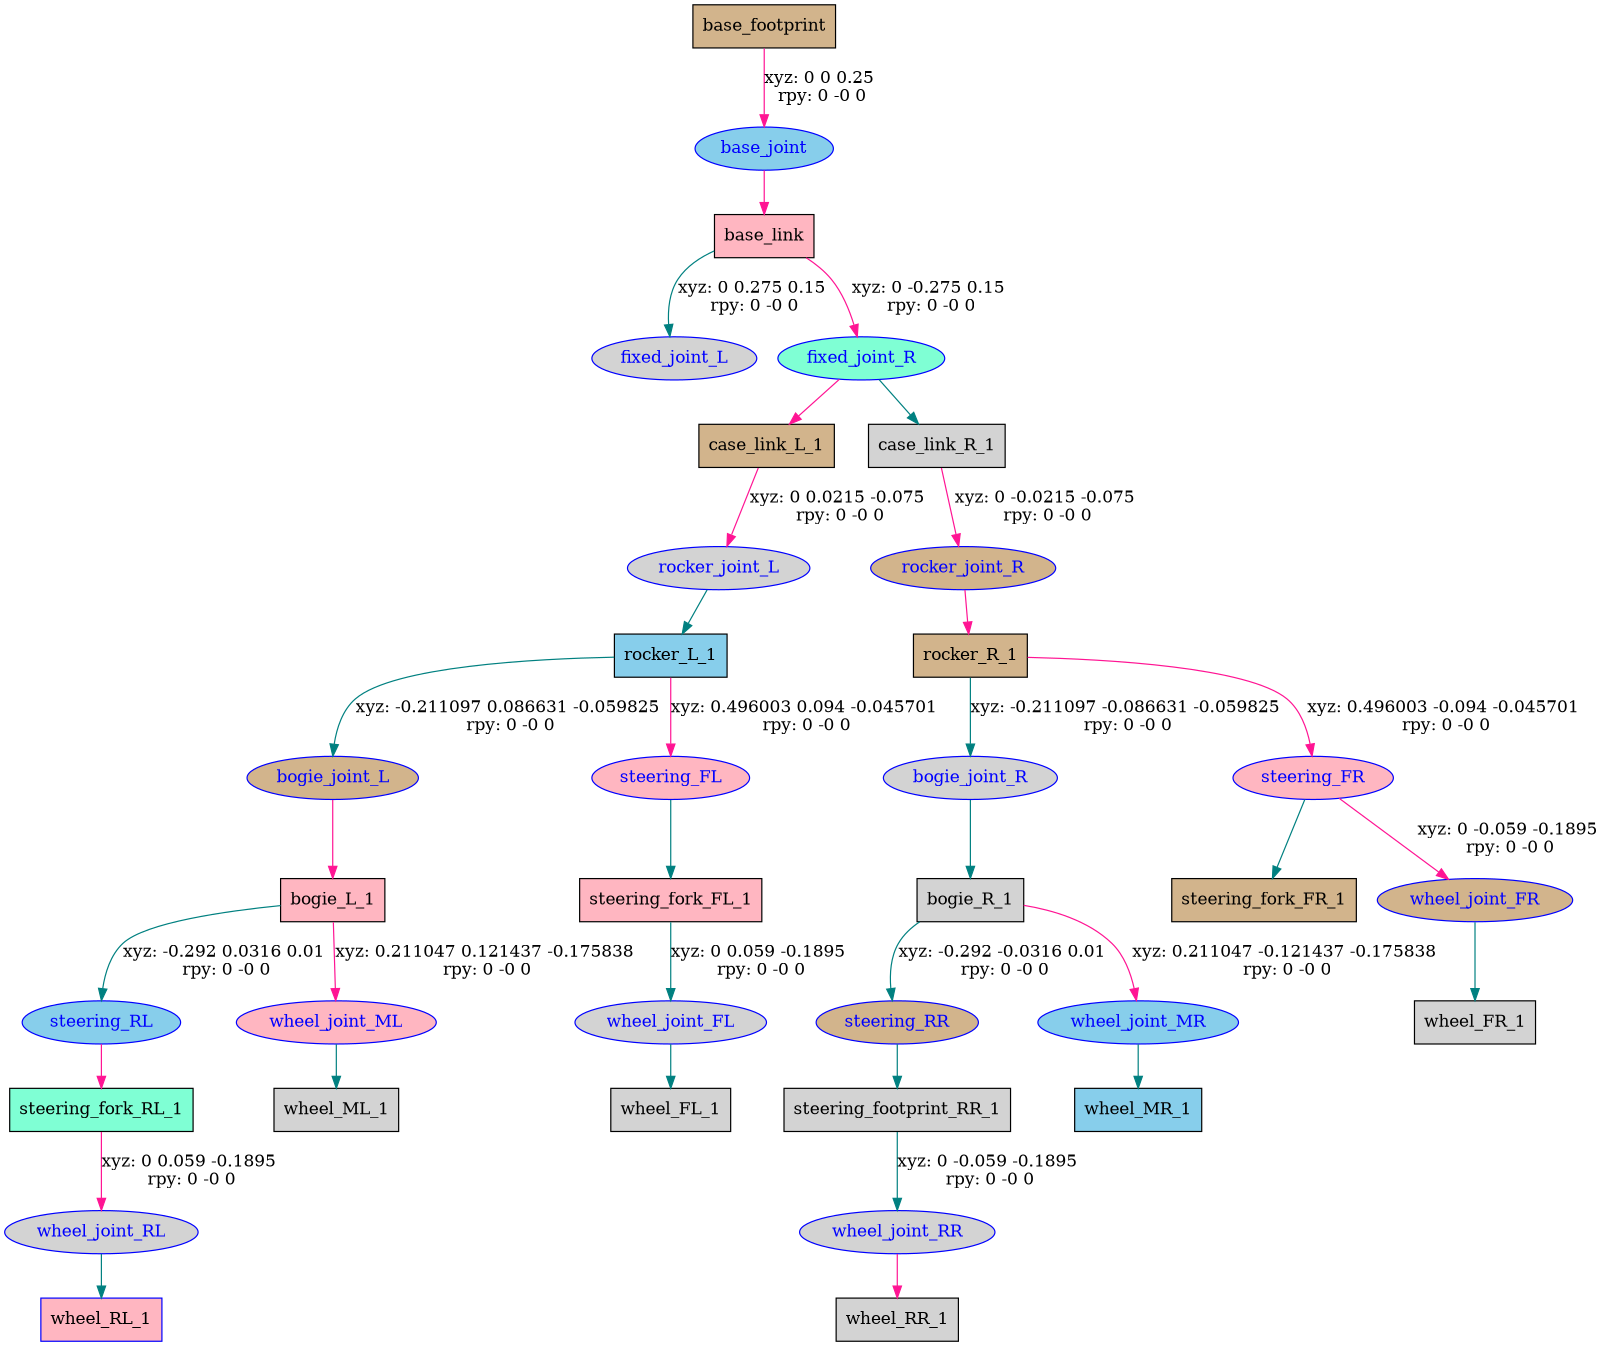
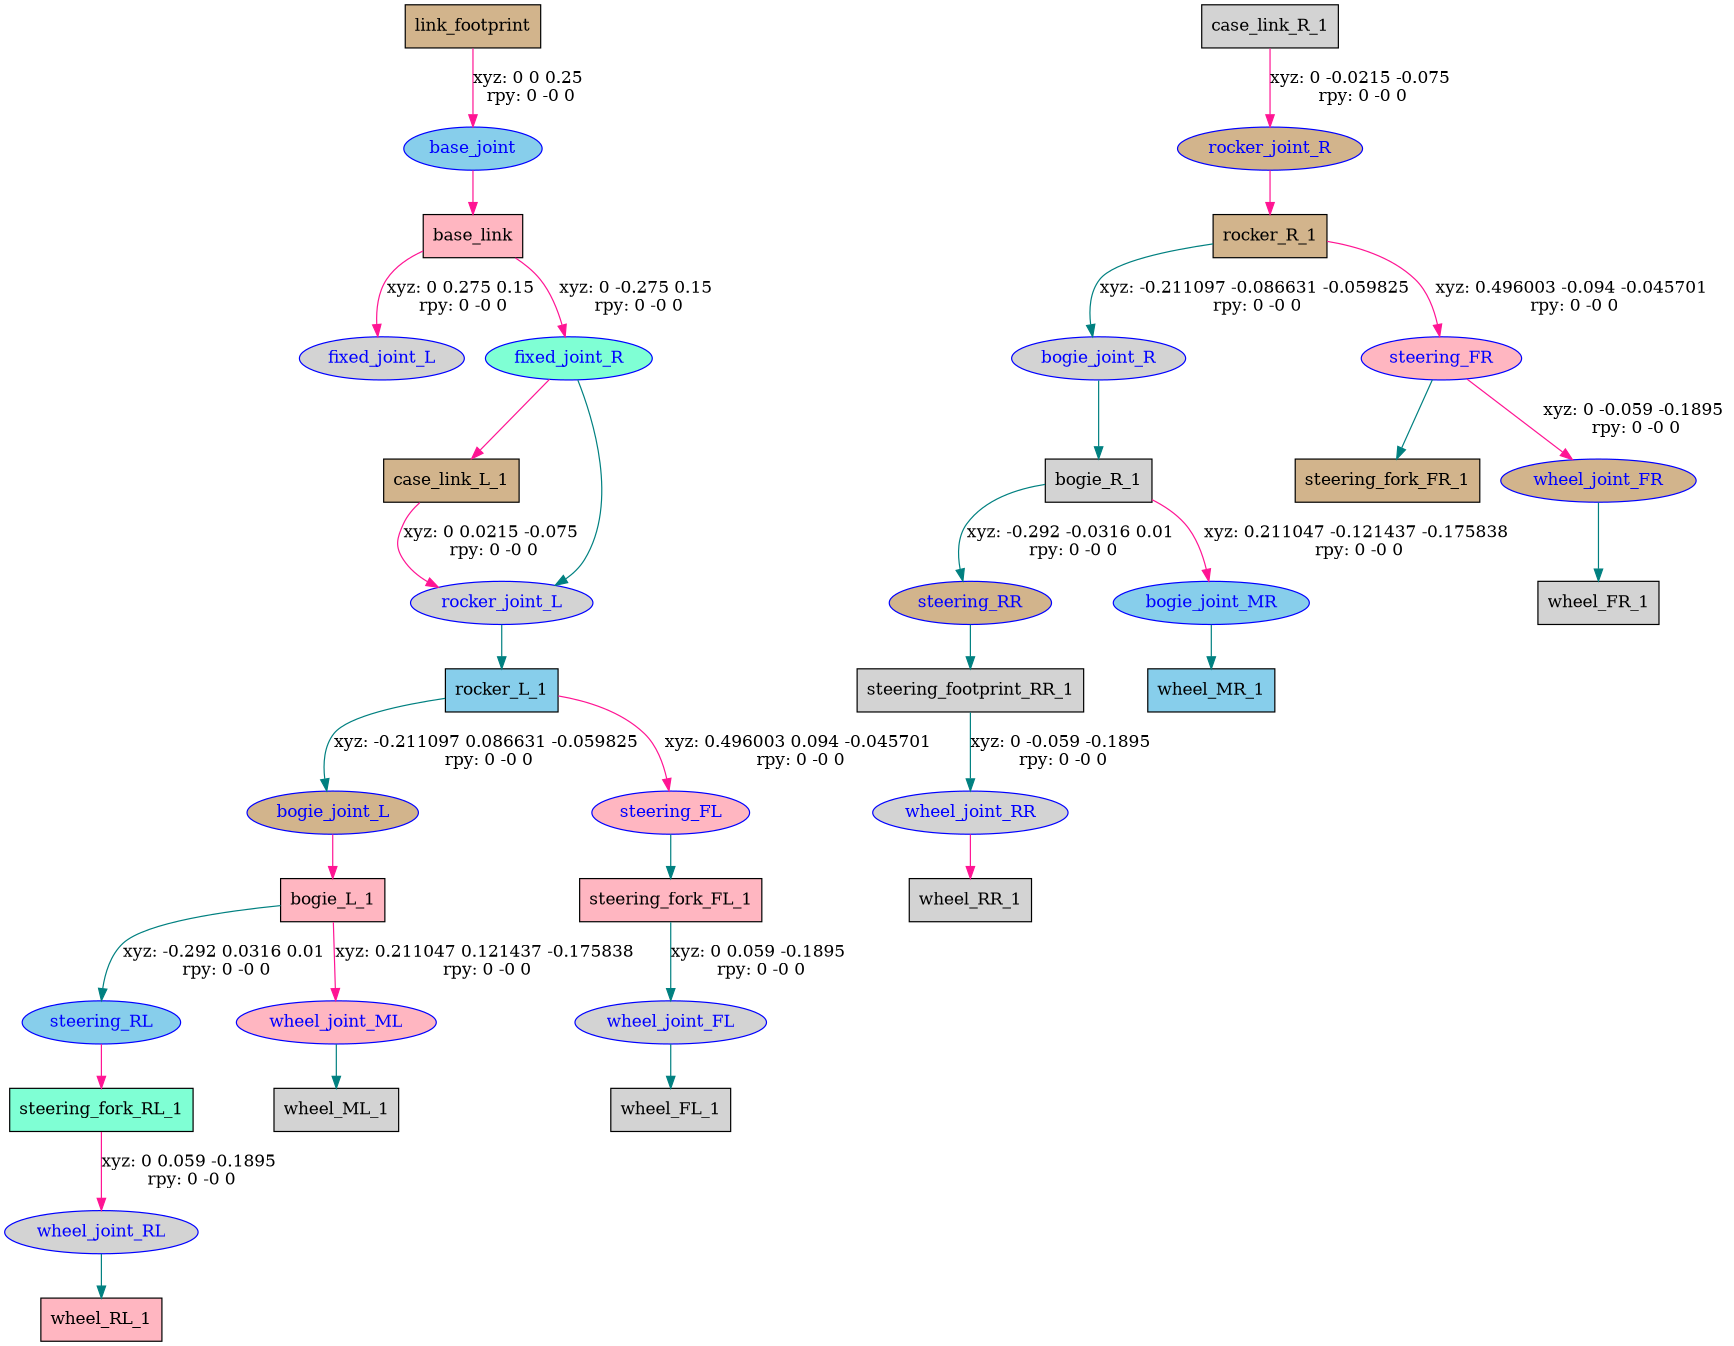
(764, 26) -> (473, 26)
(678, 279) -> (387, 279)
(895, 397) -> (601, 483)
(1138, 1022) -> (1211, 603)
(101, 1320) -> (101, 1320)
